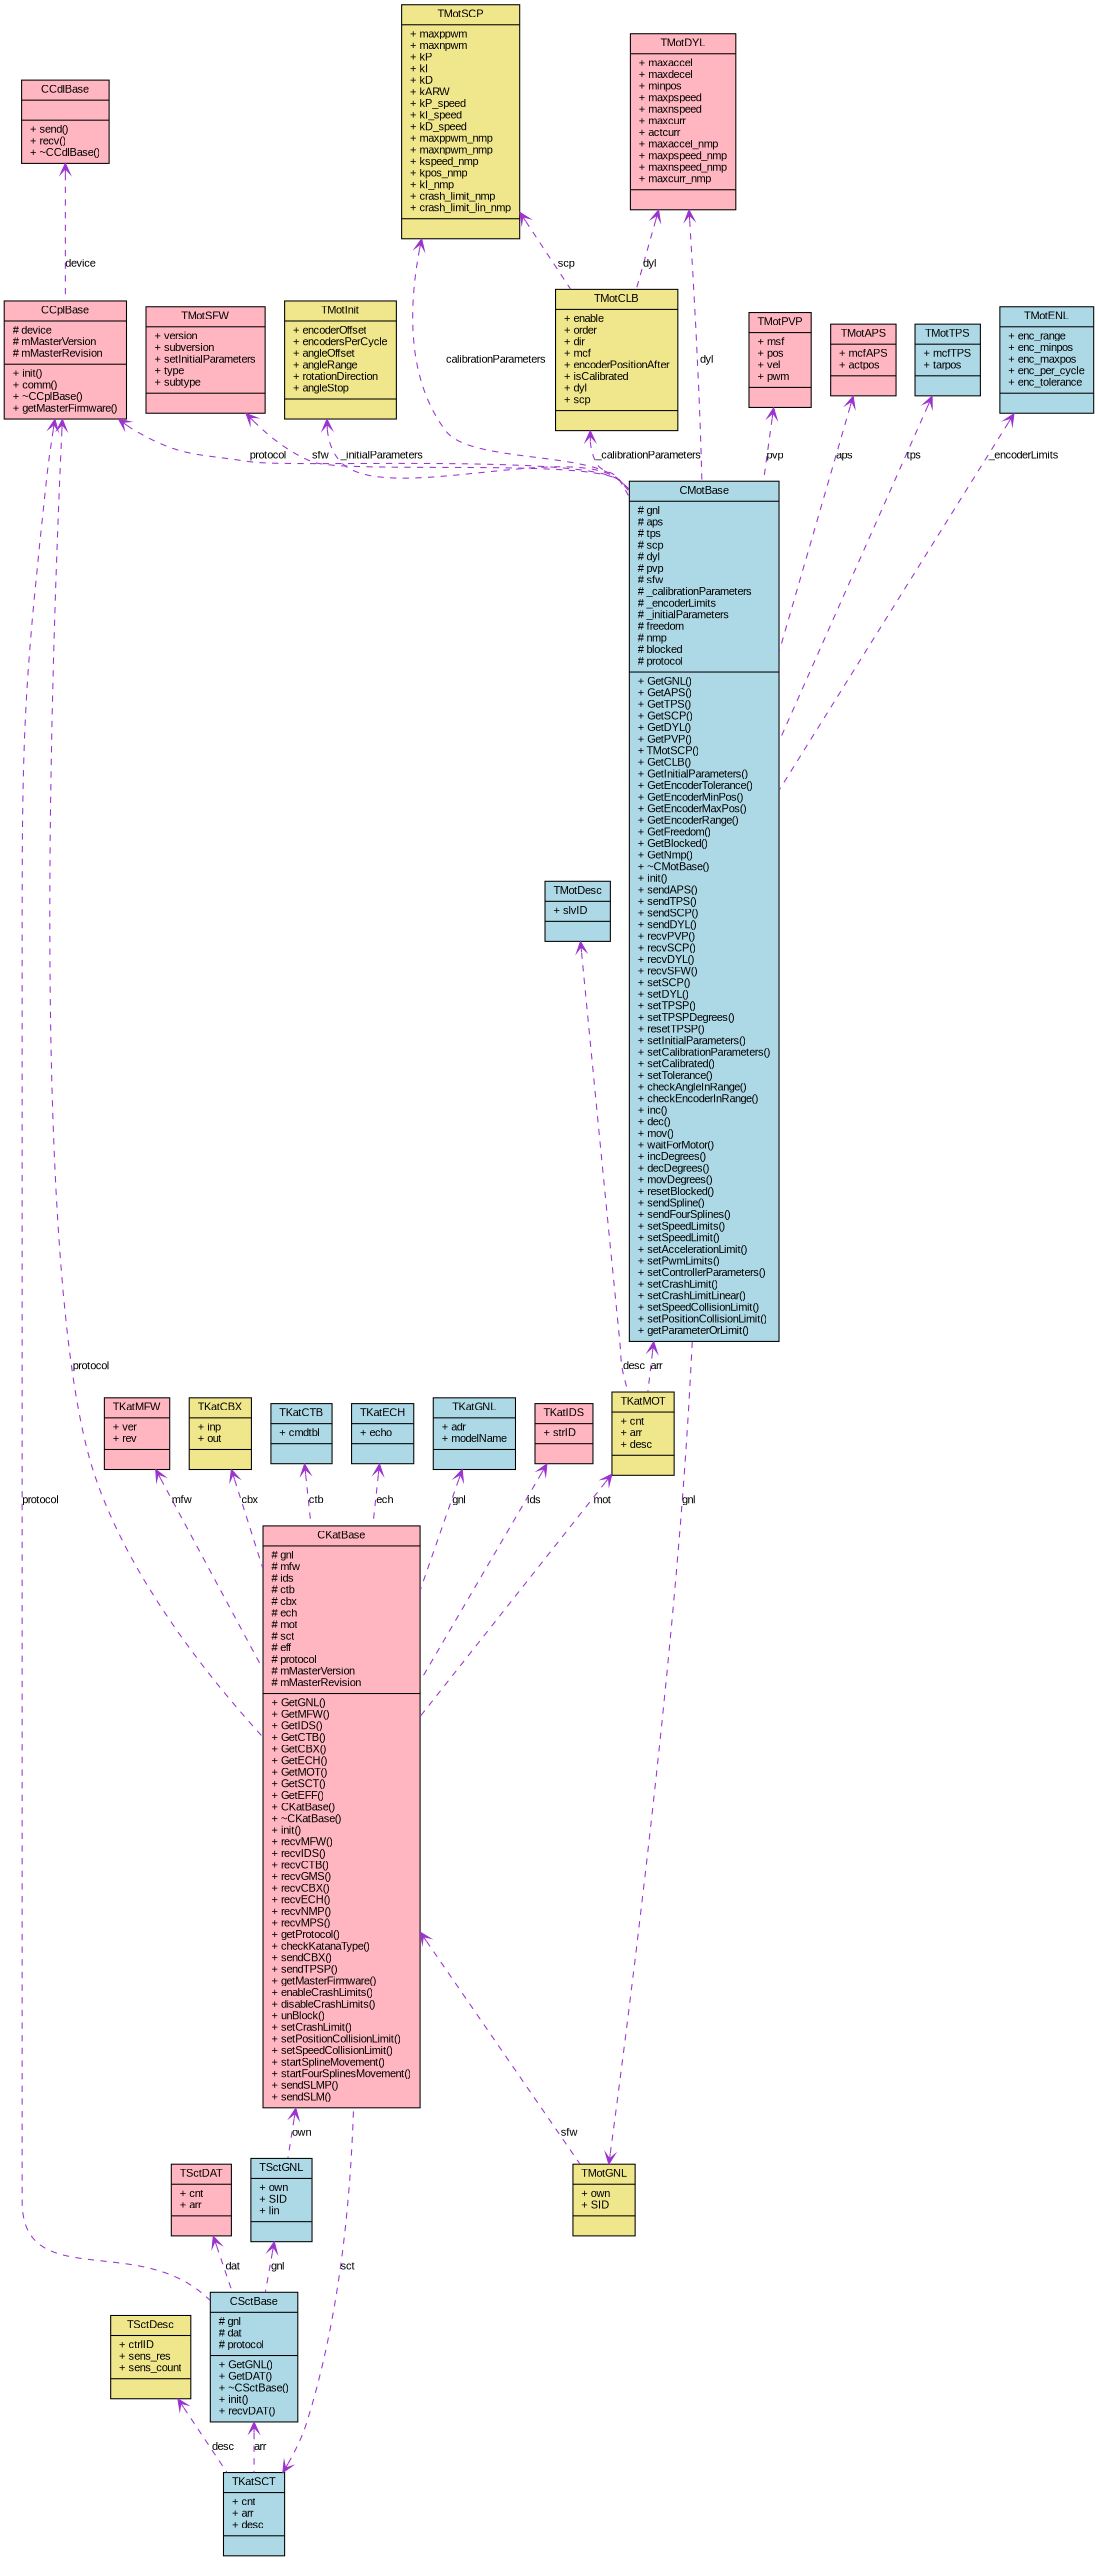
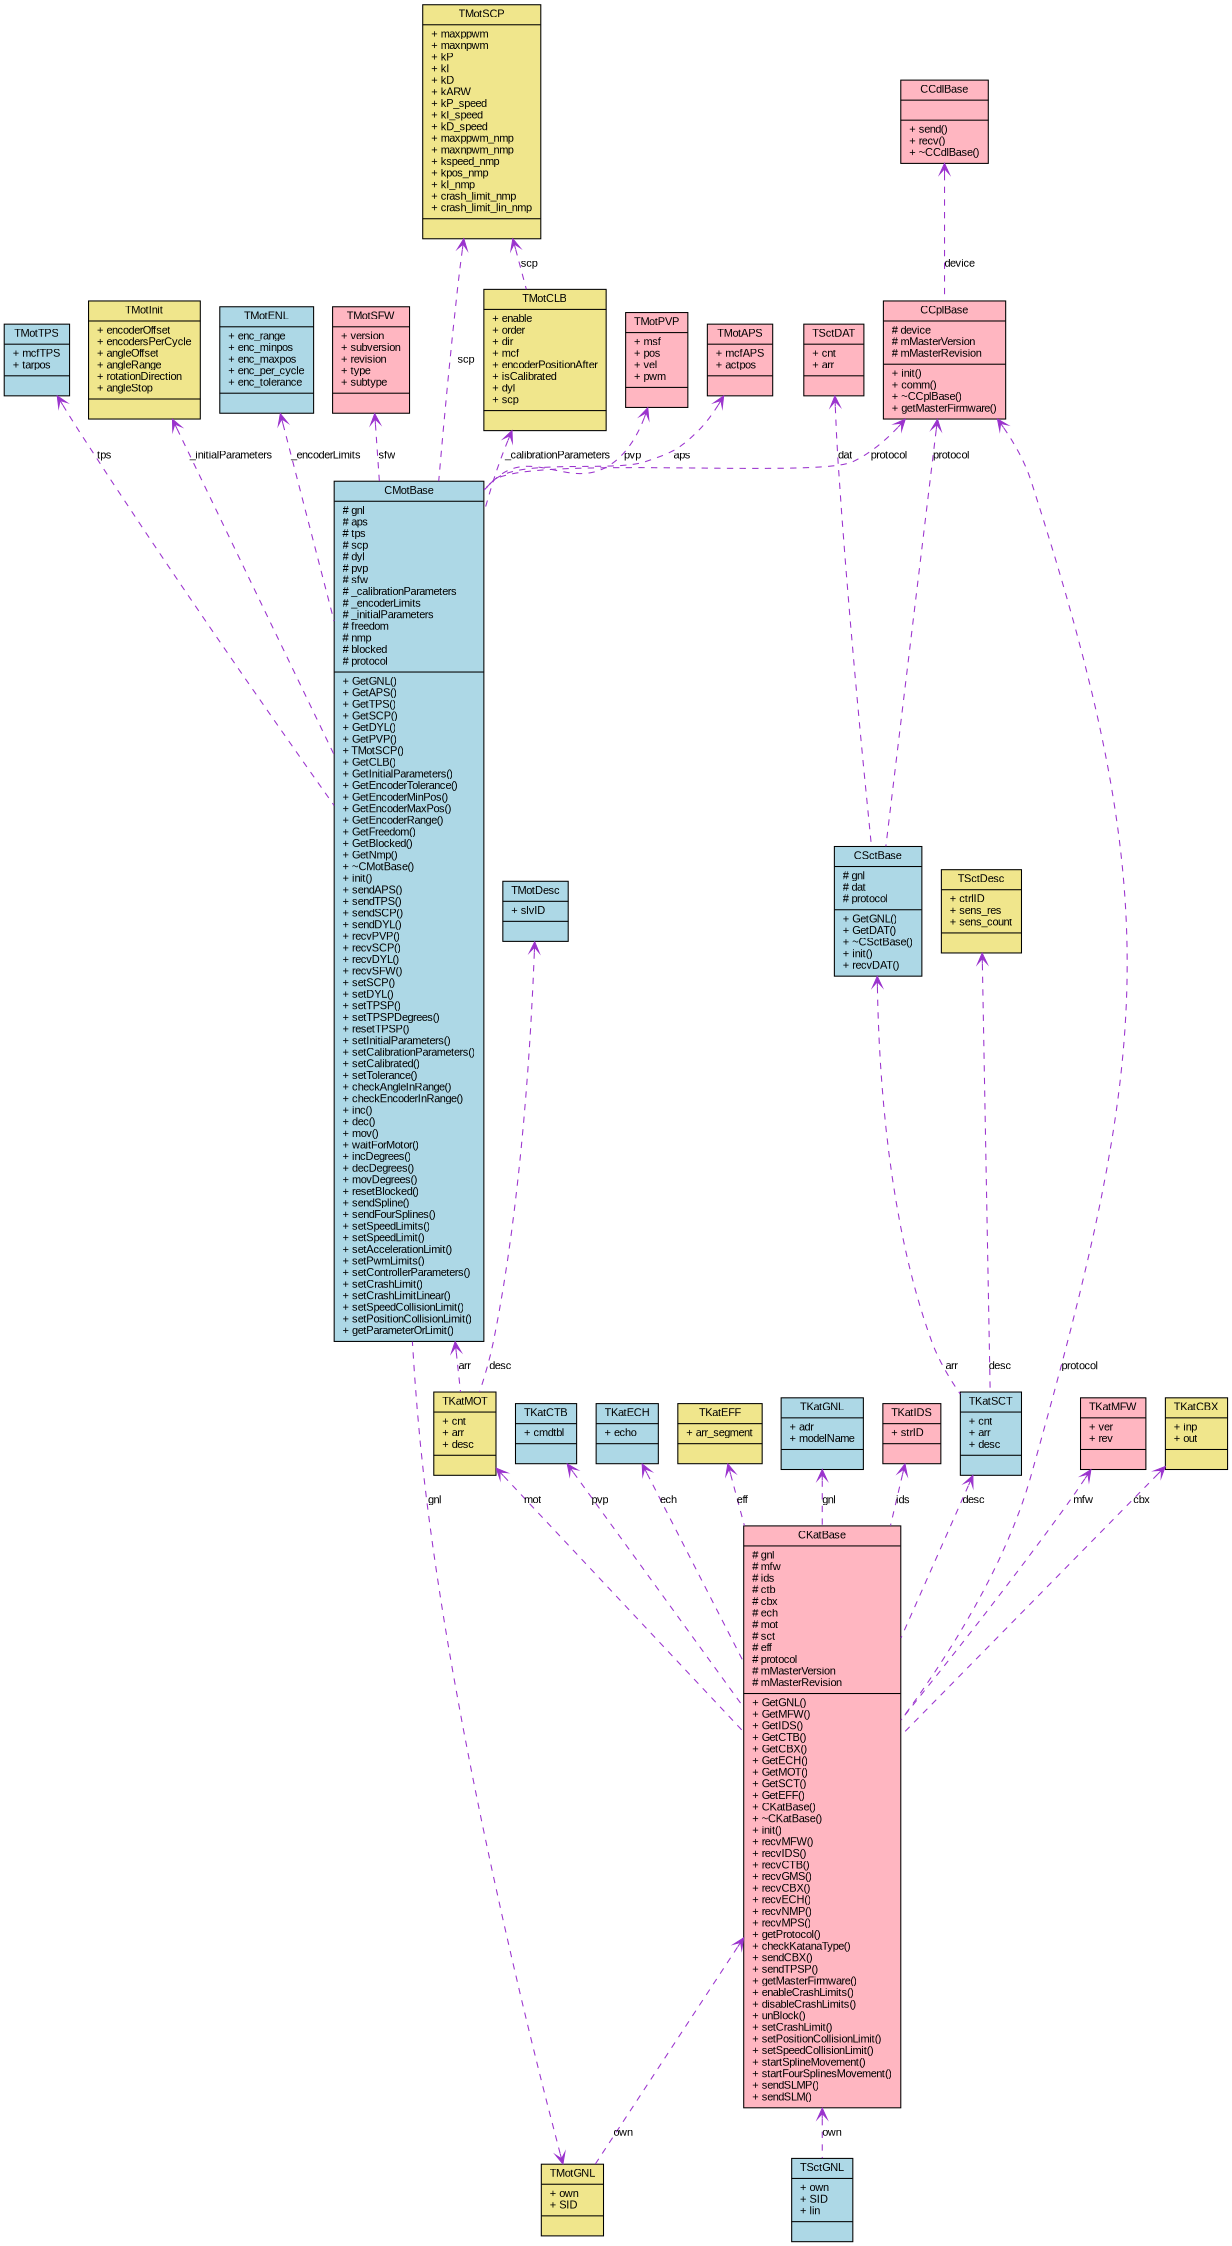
(683, 122) -> none
(206, 359) -> (364, 359)
(496, 360) -> (466, 360)
none -> (720, 1434)
(316, 1501) -> (600, 1501)
(569, 2133) -> (624, 2133)
(348, 2267) -> (974, 1501)
(269, 2272) -> none
